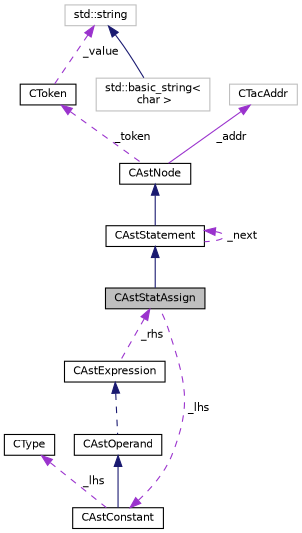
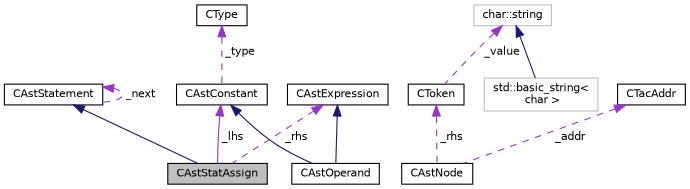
(101, 15) -> (513, 15)
(263, 95) -> (651, 95)
(131, 137) -> (450, 137)
(205, 137) -> (539, 136)
(155, 211) -> none
(132, 340) -> (277, 134)
(184, 410) -> (218, 140)
(117, 414) -> (337, 140)
(92, 481) -> (239, 52)
(118, 487) -> (277, 145)
